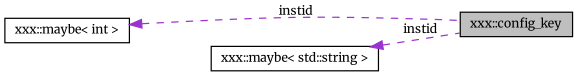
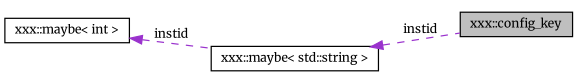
(301, 17) -> (177, 44)
